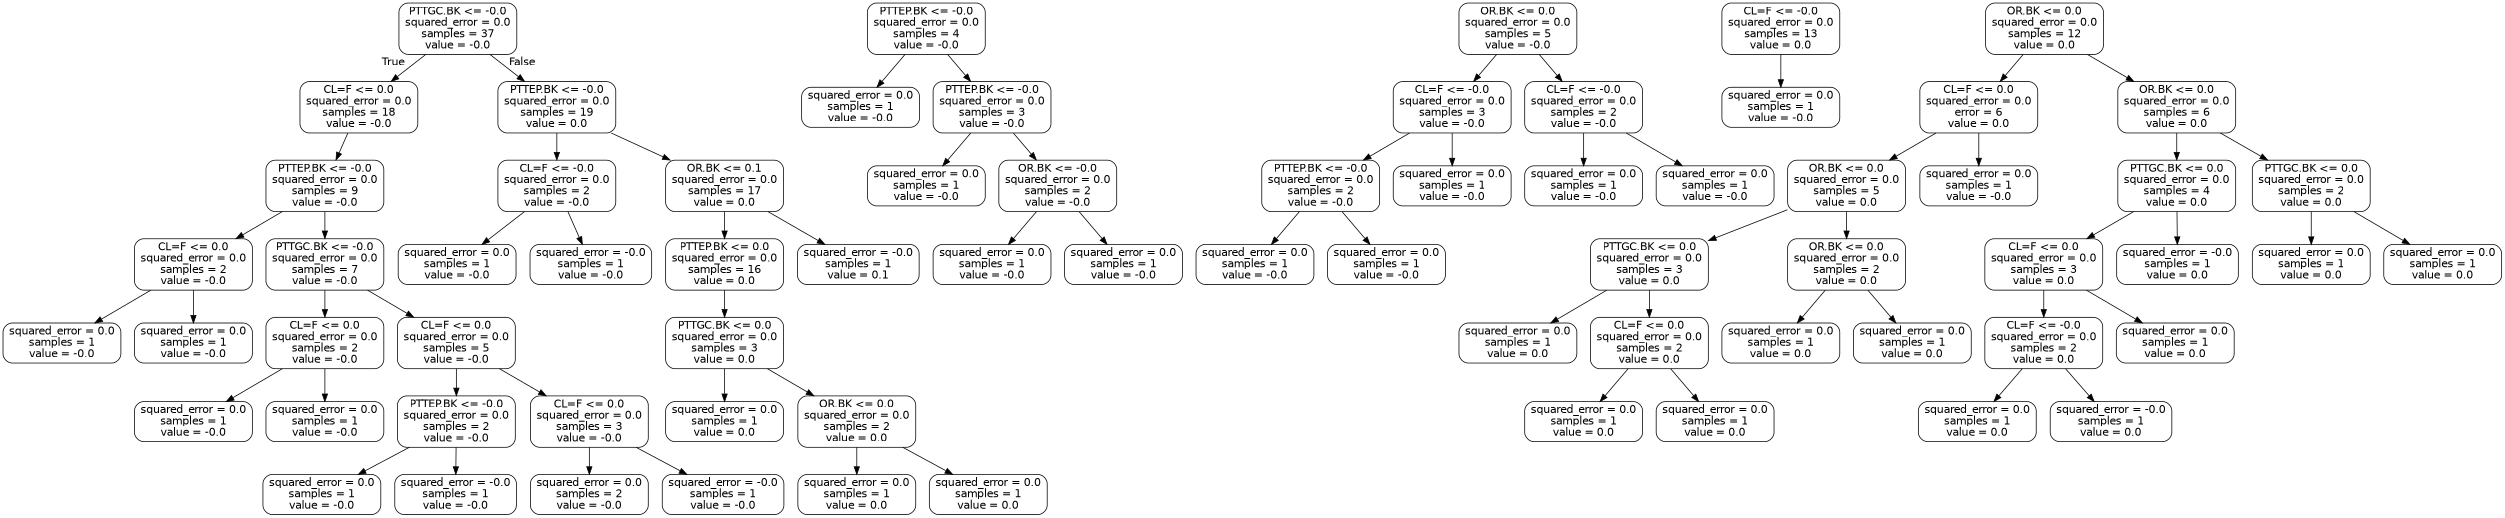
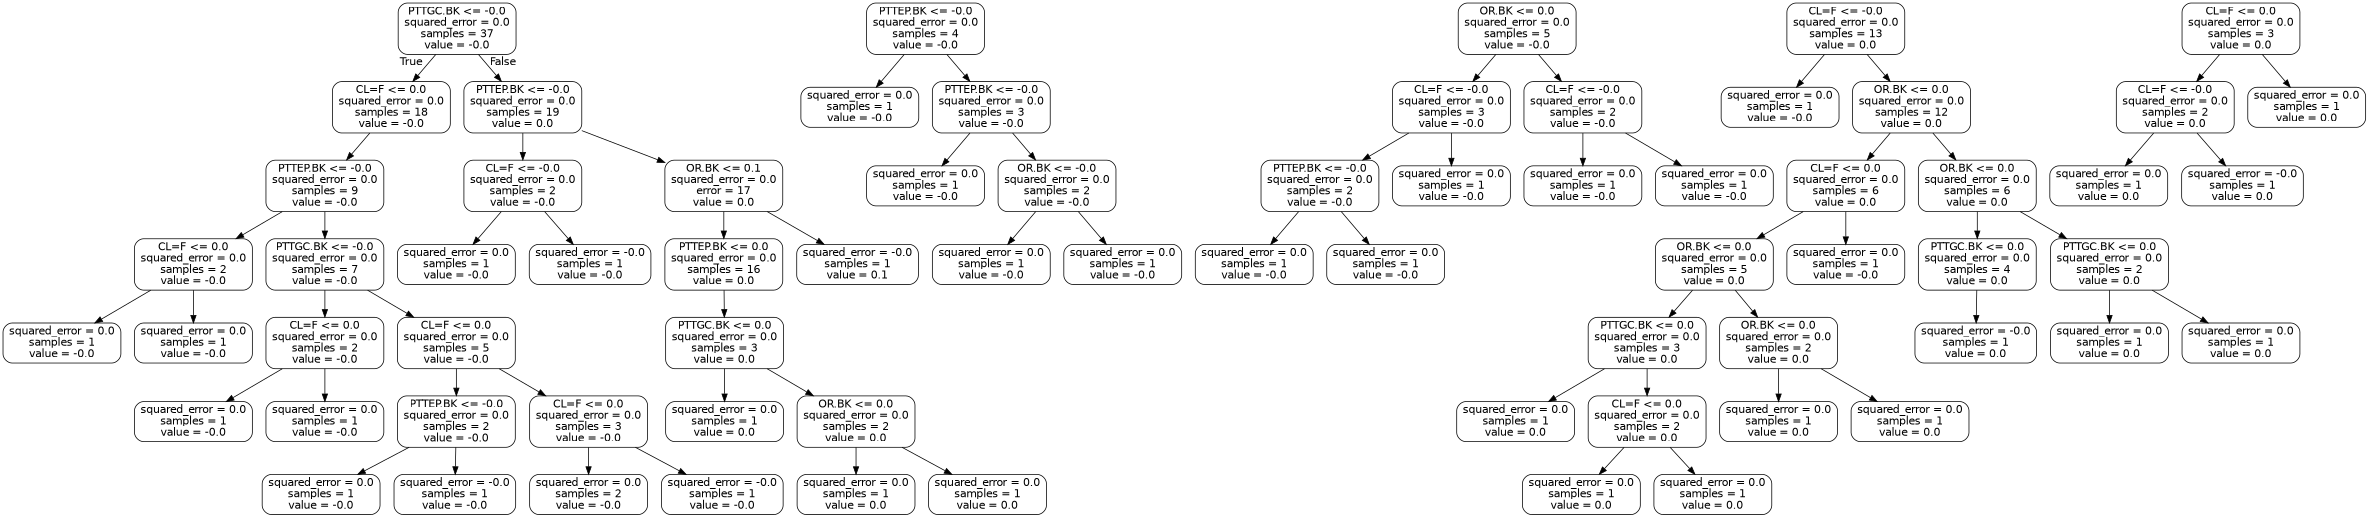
none -> (1876, 65)
(1979, 107) -> (1846, 186)
(725, 186) -> (724, 186)
(2114, 223) -> none
